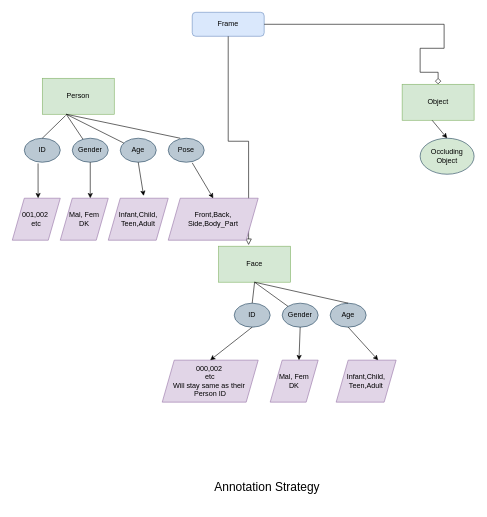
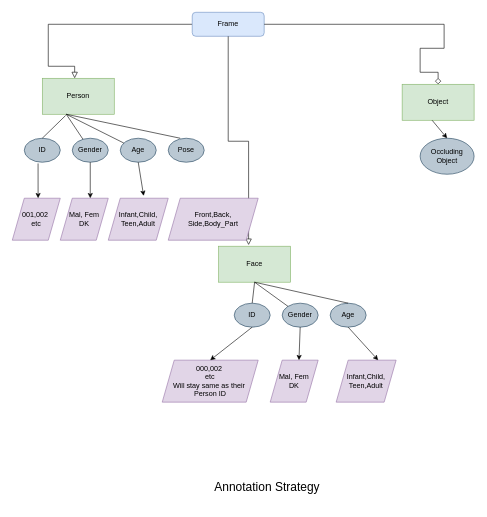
none -> (84, 24)
(447, 156) -> (447, 156)
(202, 179) -> none
